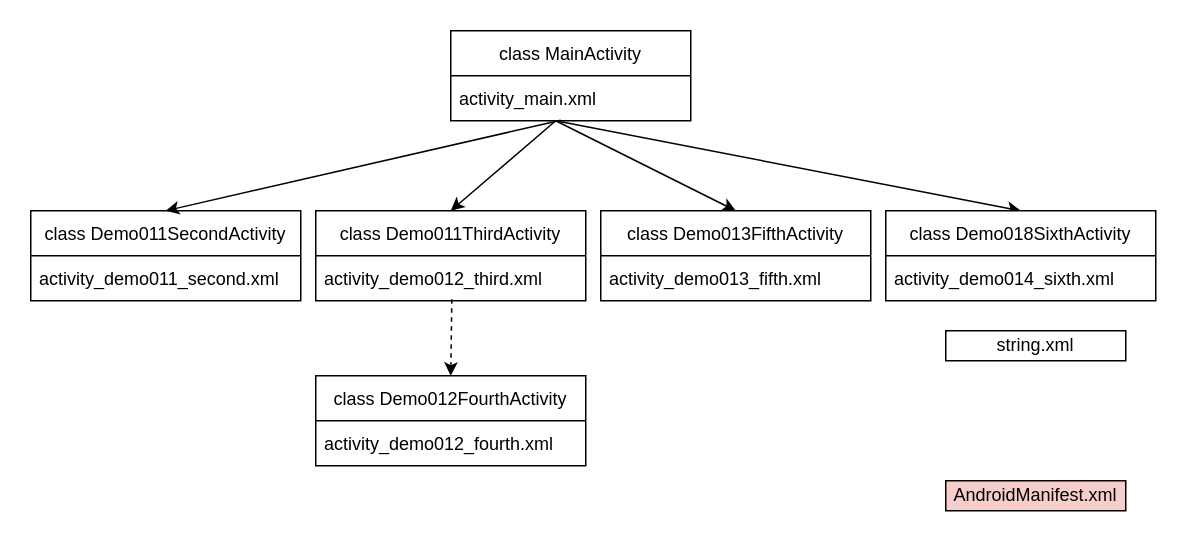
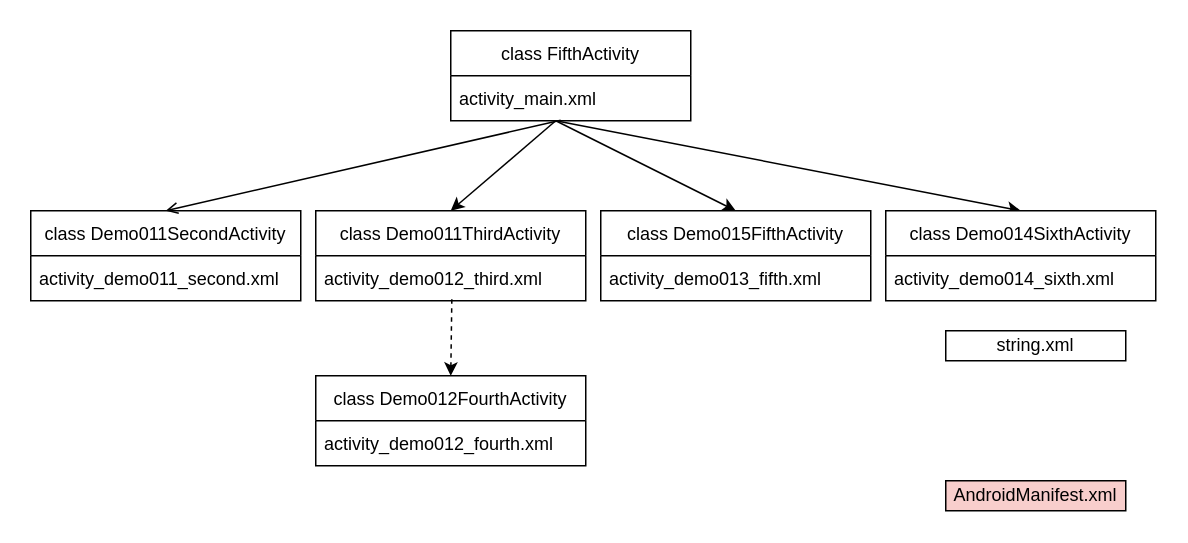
(570, 54) -> (570, 54)
(177, 208) -> (174, 209)
(735, 234) -> (735, 234)
(1020, 234) -> (1020, 234)
